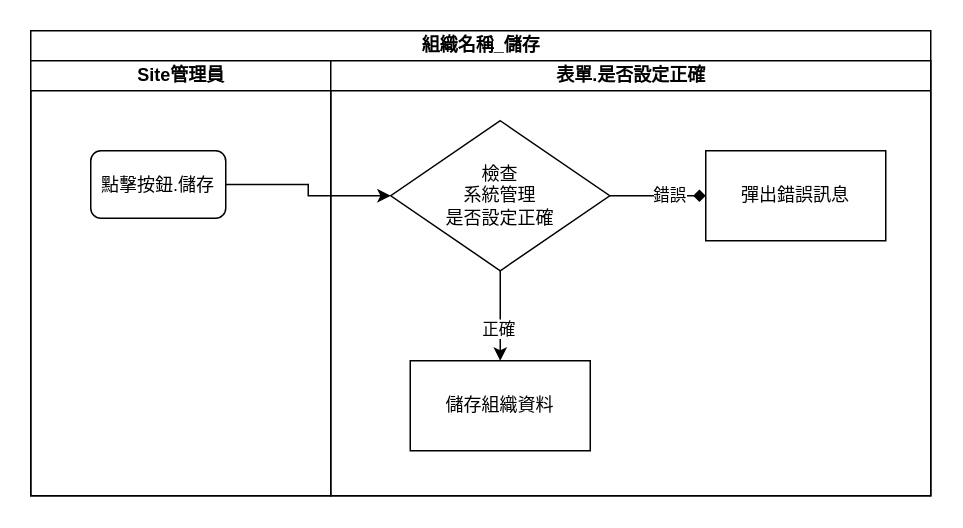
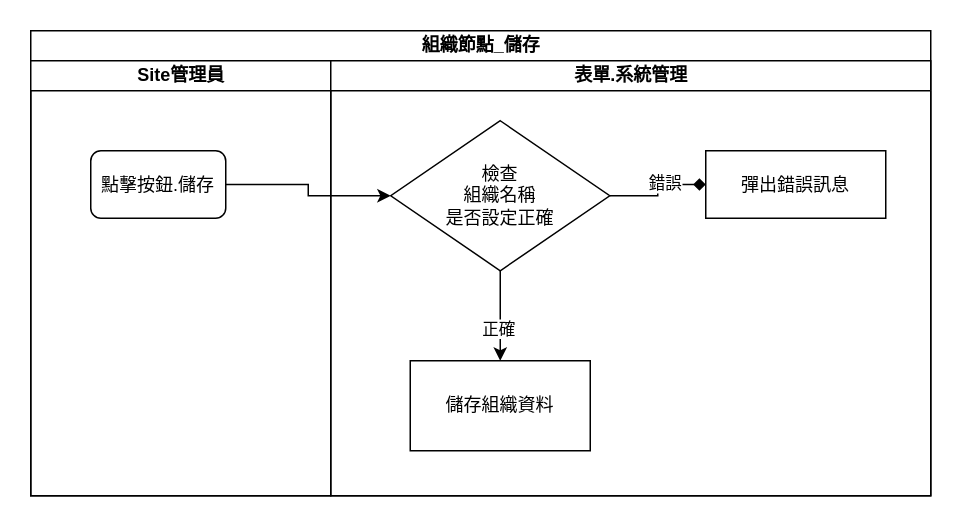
(482, 46) -> (482, 46)
(632, 76) -> (632, 76)
(500, 196) -> (500, 196)
(796, 196) -> (796, 185)
